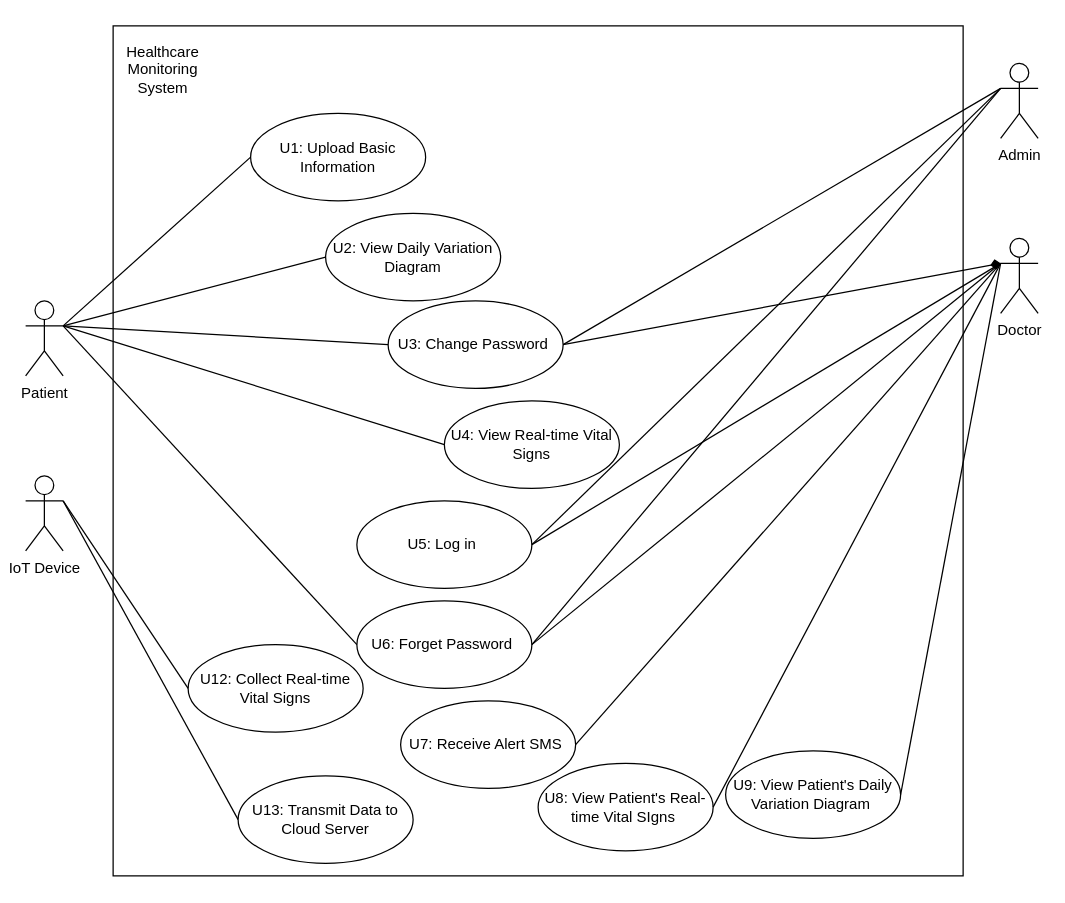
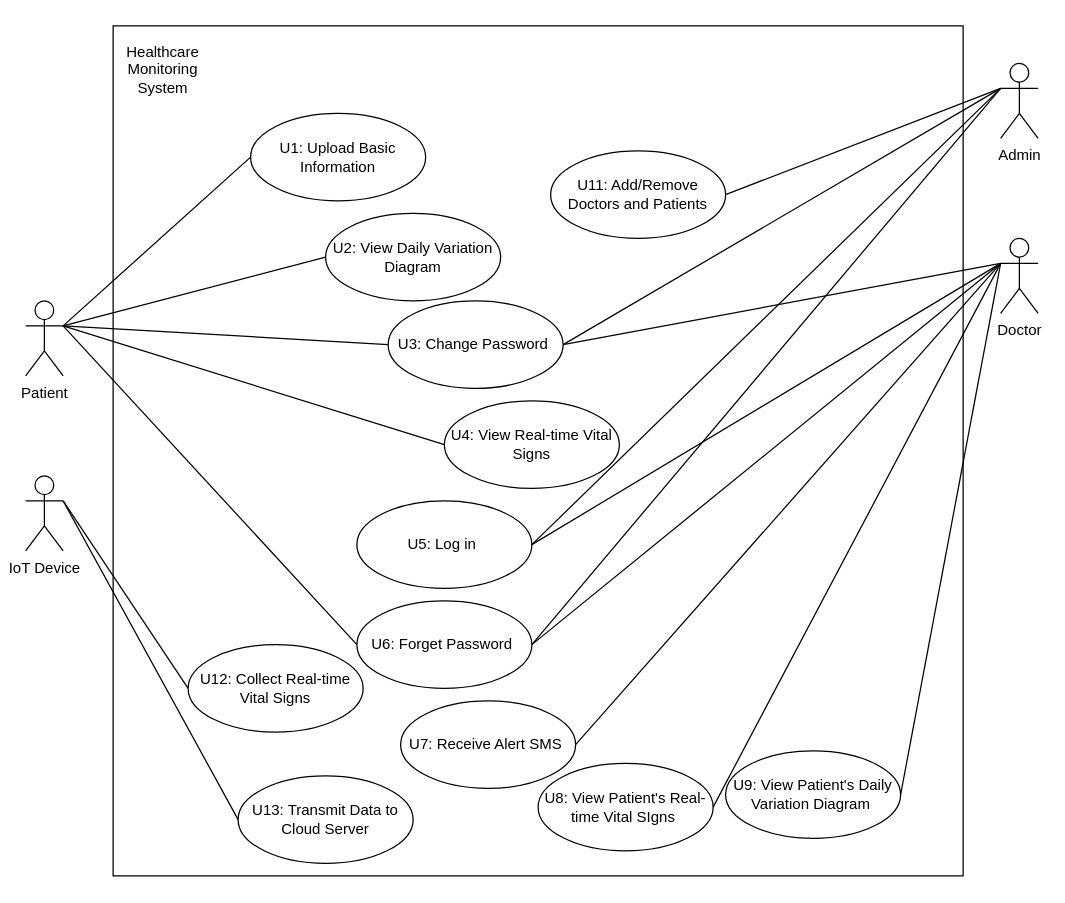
none -> (858, 143)
none -> (638, 194)
(990, 265) -> (992, 265)
